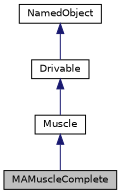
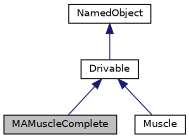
(60, 157) -> (82, 101)
